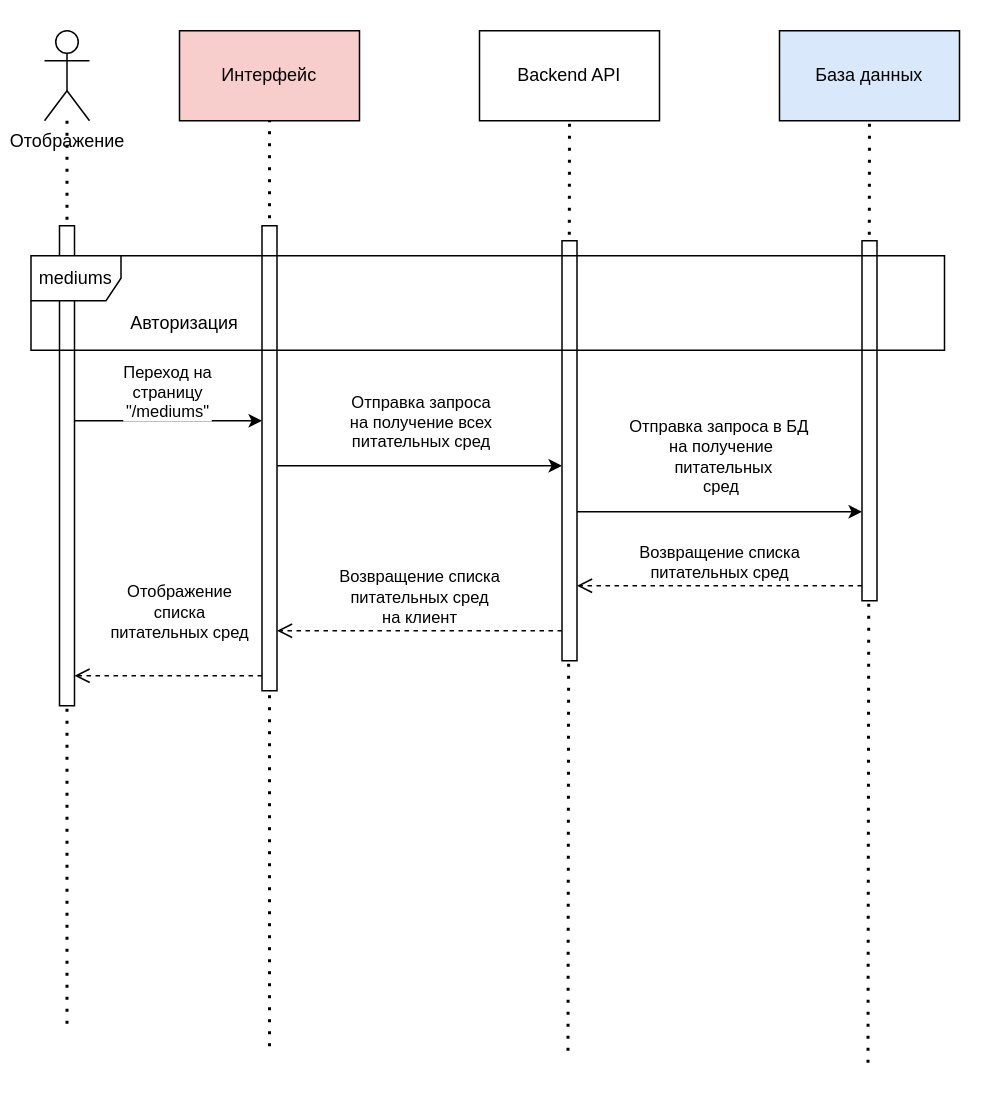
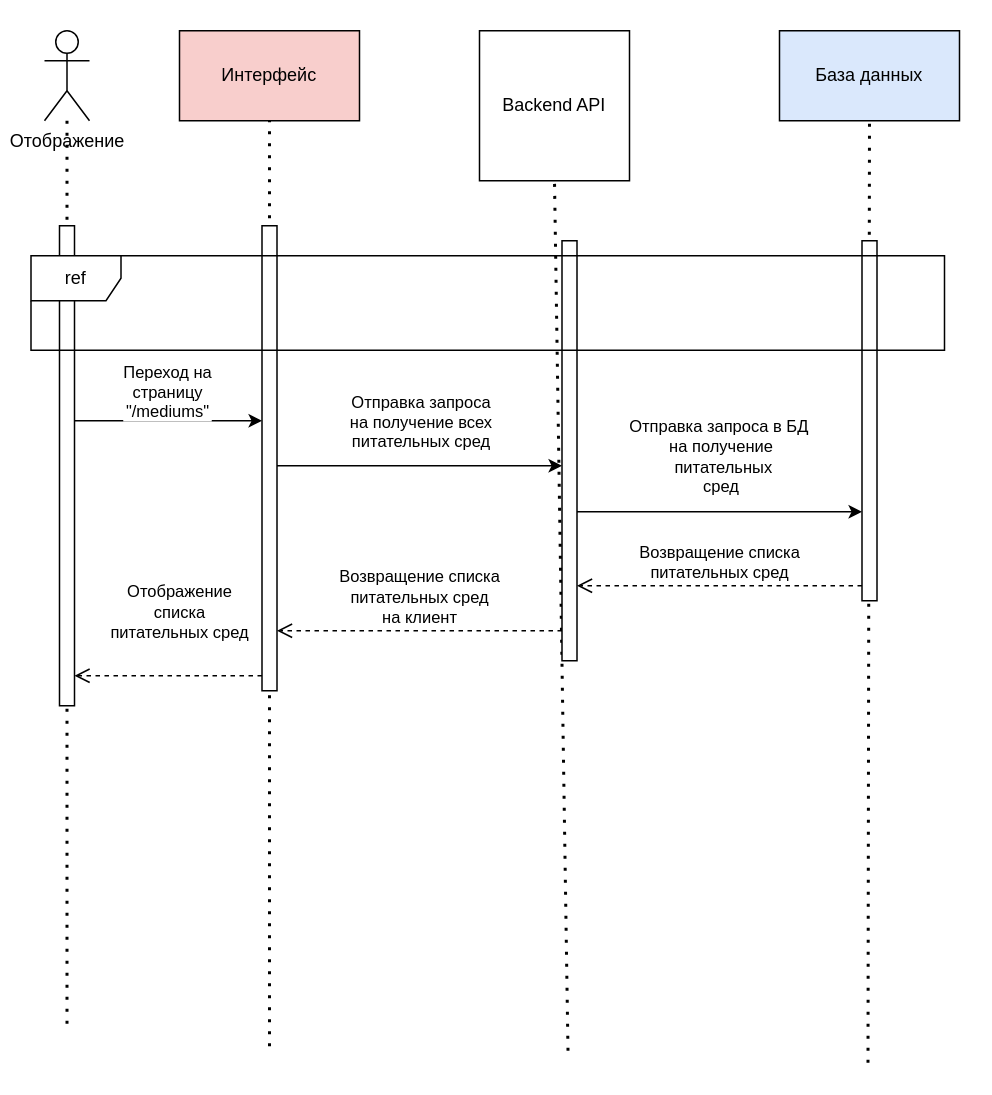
(569, 76) -> (554, 106)
(76, 278) -> (76, 278)
(184, 323) -> none
